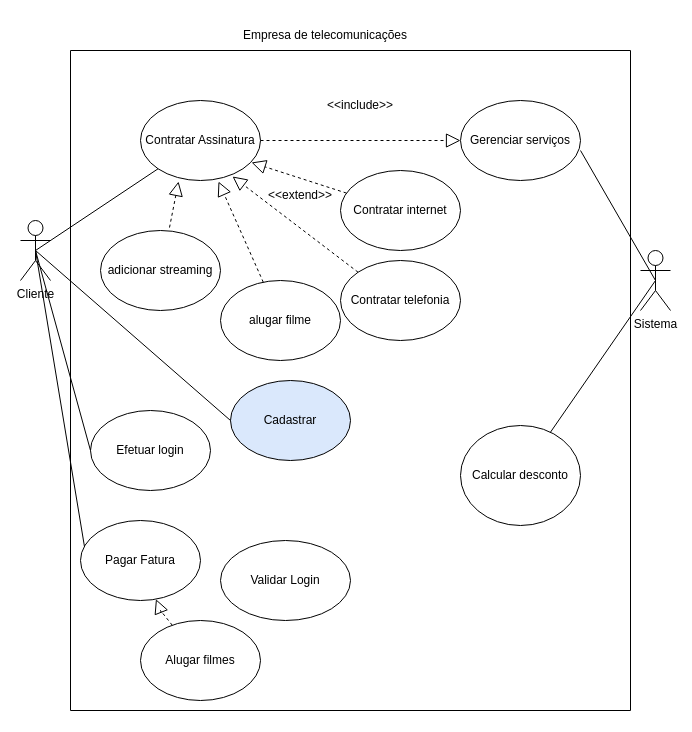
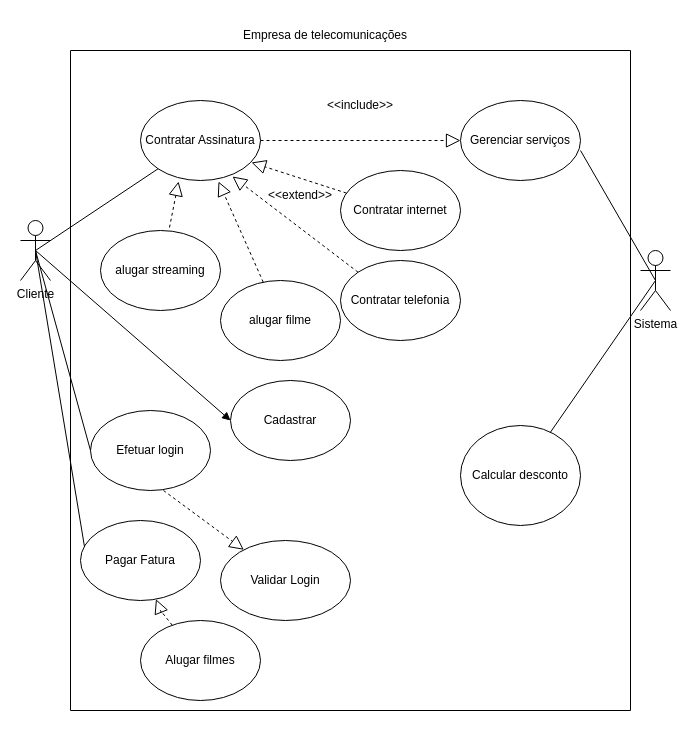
(161, 271) -> (161, 271)
(227, 417) -> (224, 415)
(291, 421) -> (291, 421)
none -> (198, 516)
